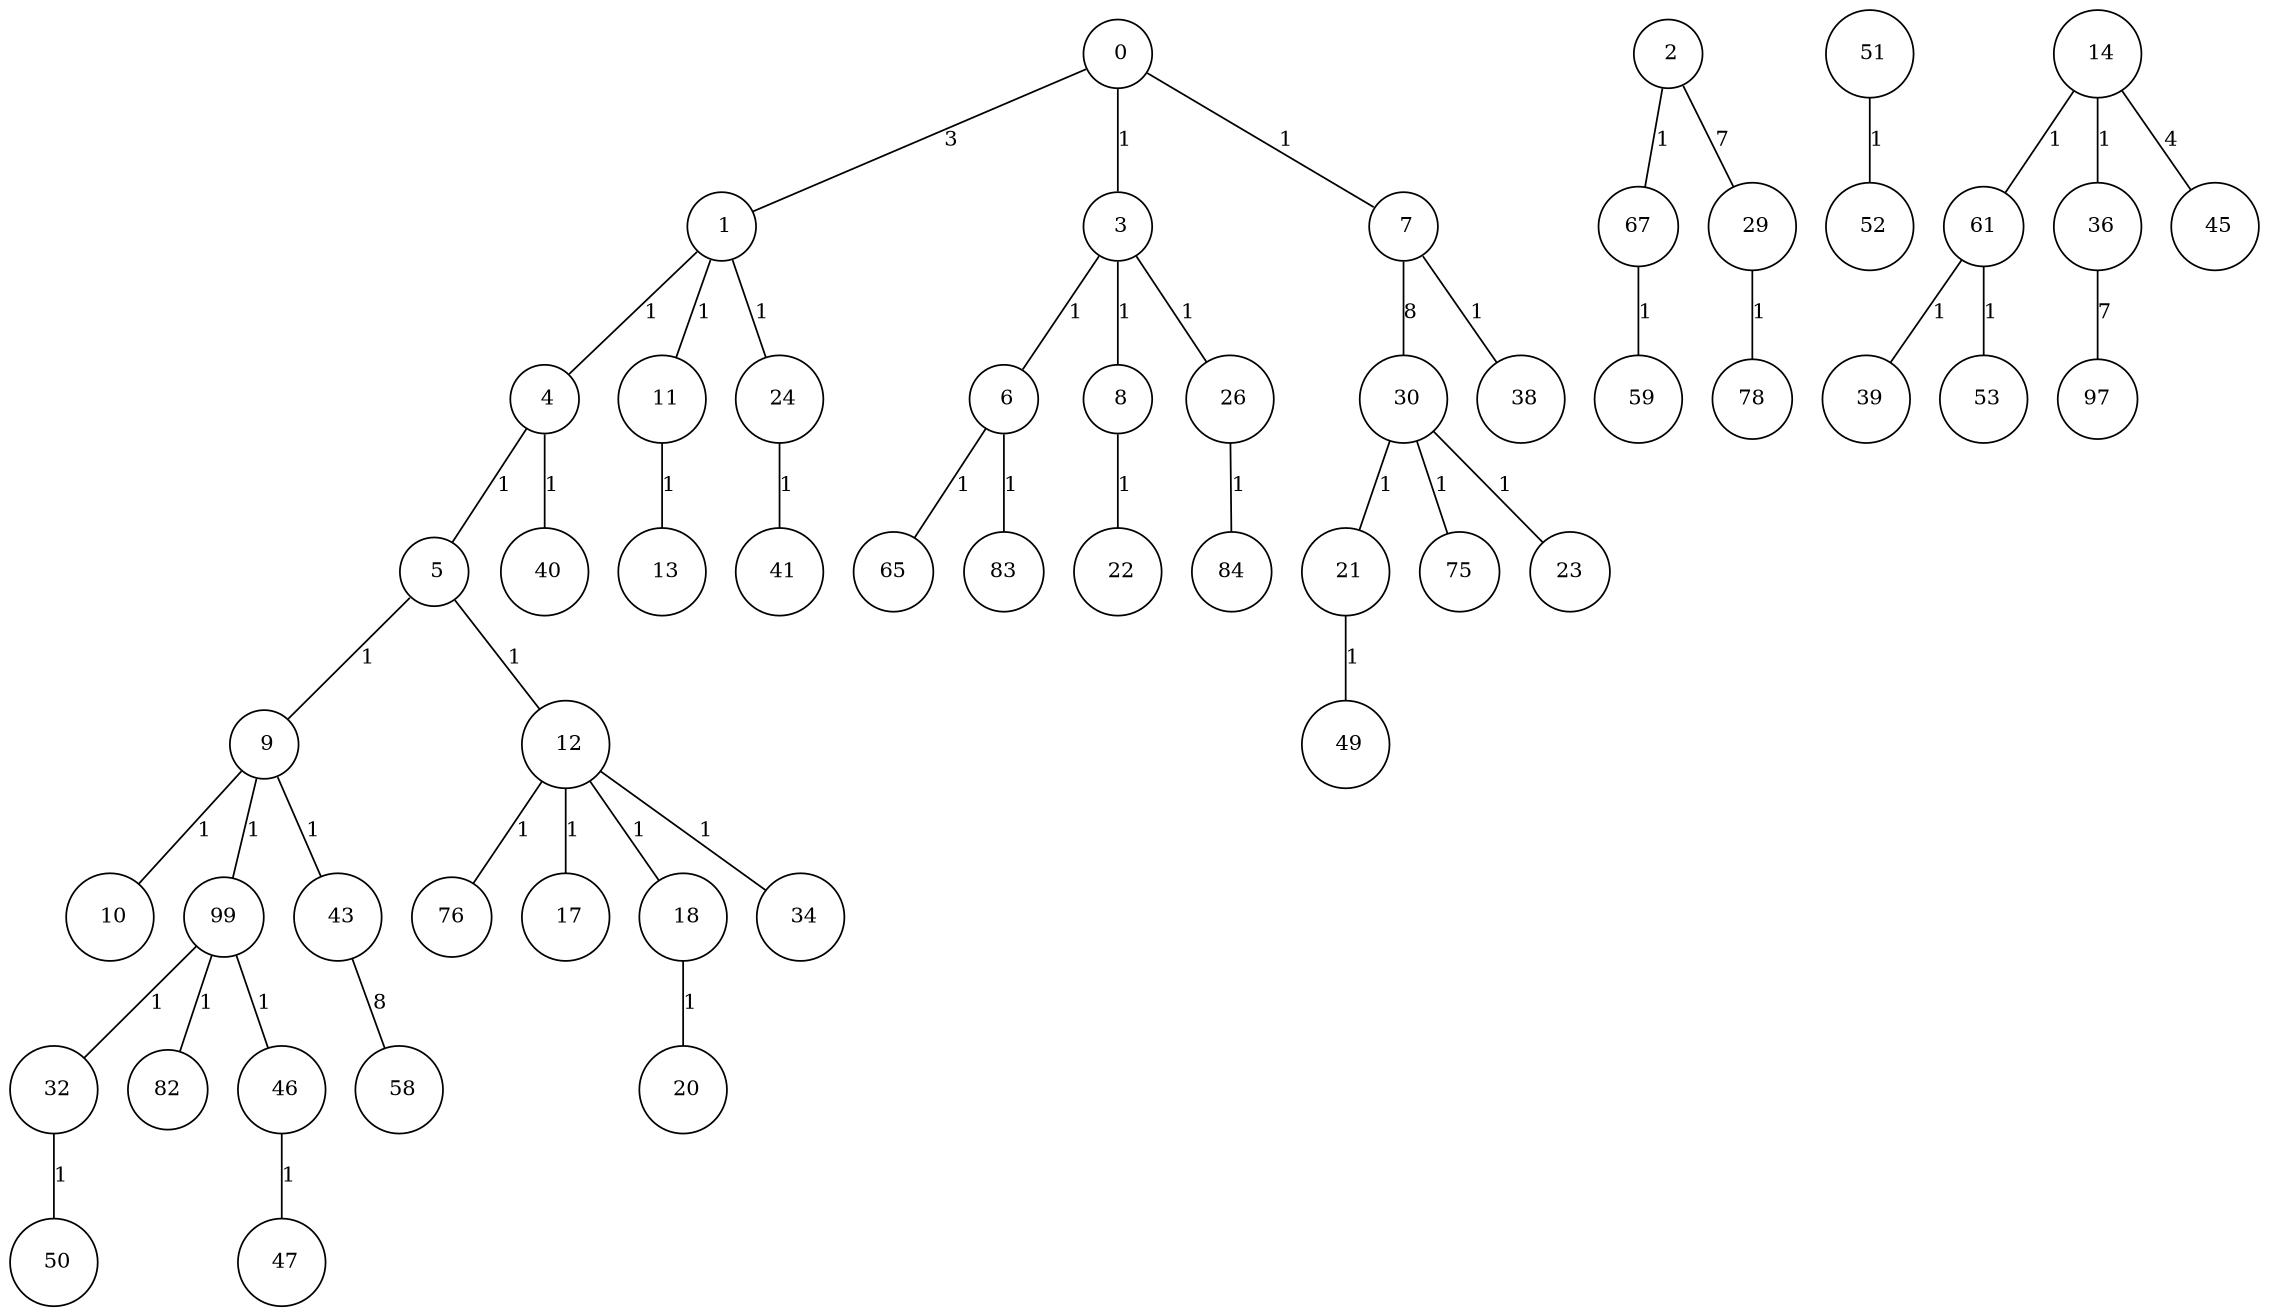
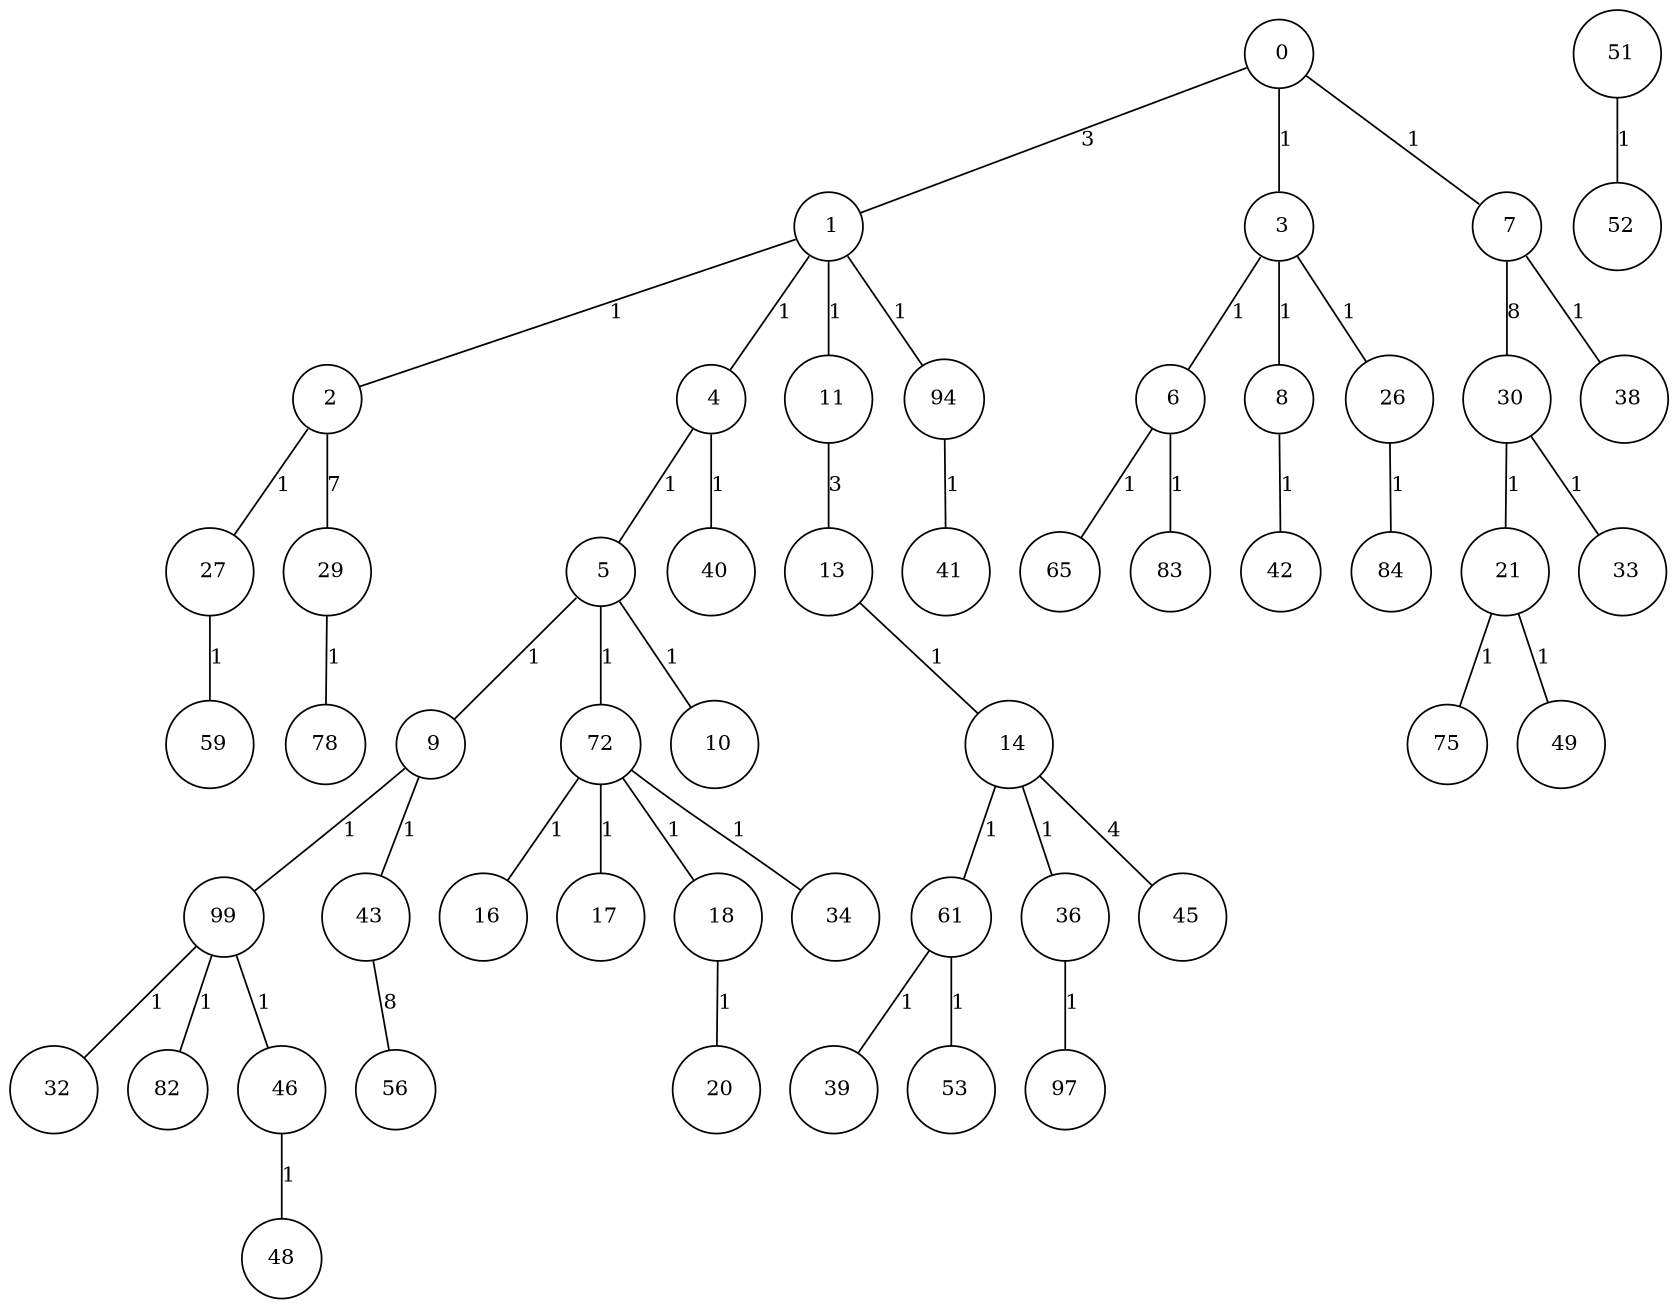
(1638, 227) -> (210, 572)
none -> (578, 313)
(2105, 313) -> (1072, 1003)
(780, 399) -> (944, 399)
(669, 486) -> (836, 486)
(1432, 487) -> (1476, 660)
(1118, 572) -> (1281, 572)
(1570, 572) -> (1623, 572)
none -> (919, 658)
(566, 744) -> (601, 744)
(190, 828) -> (655, 655)
(452, 917) -> (483, 917)
(399, 1090) -> (396, 1090)
(54, 1262) -> none
(282, 1262) -> (282, 1259)
